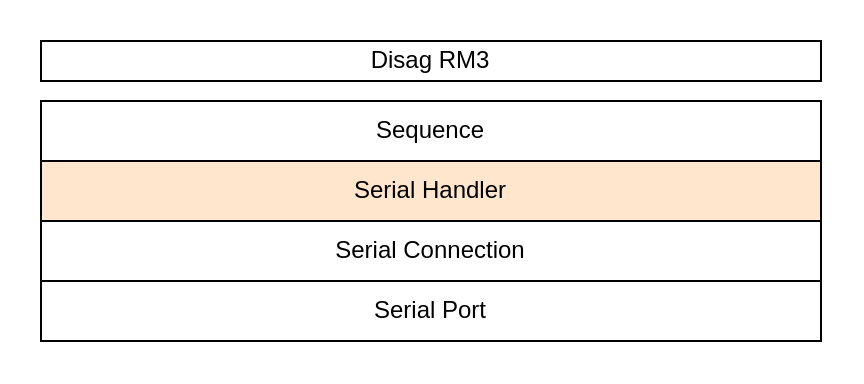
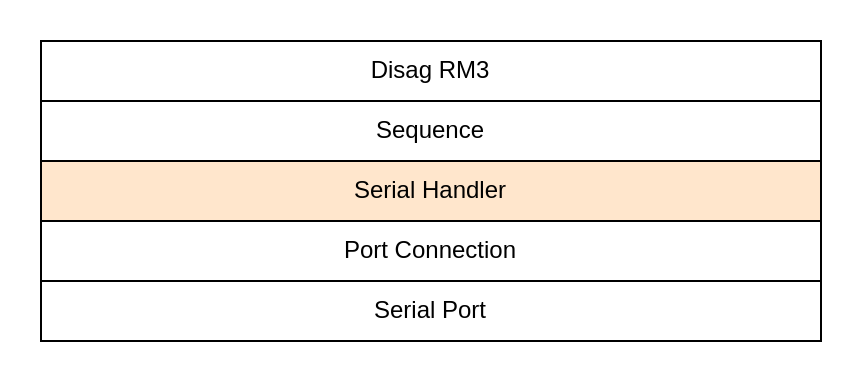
(431, 61) -> (431, 71)
(431, 251) -> (431, 251)
